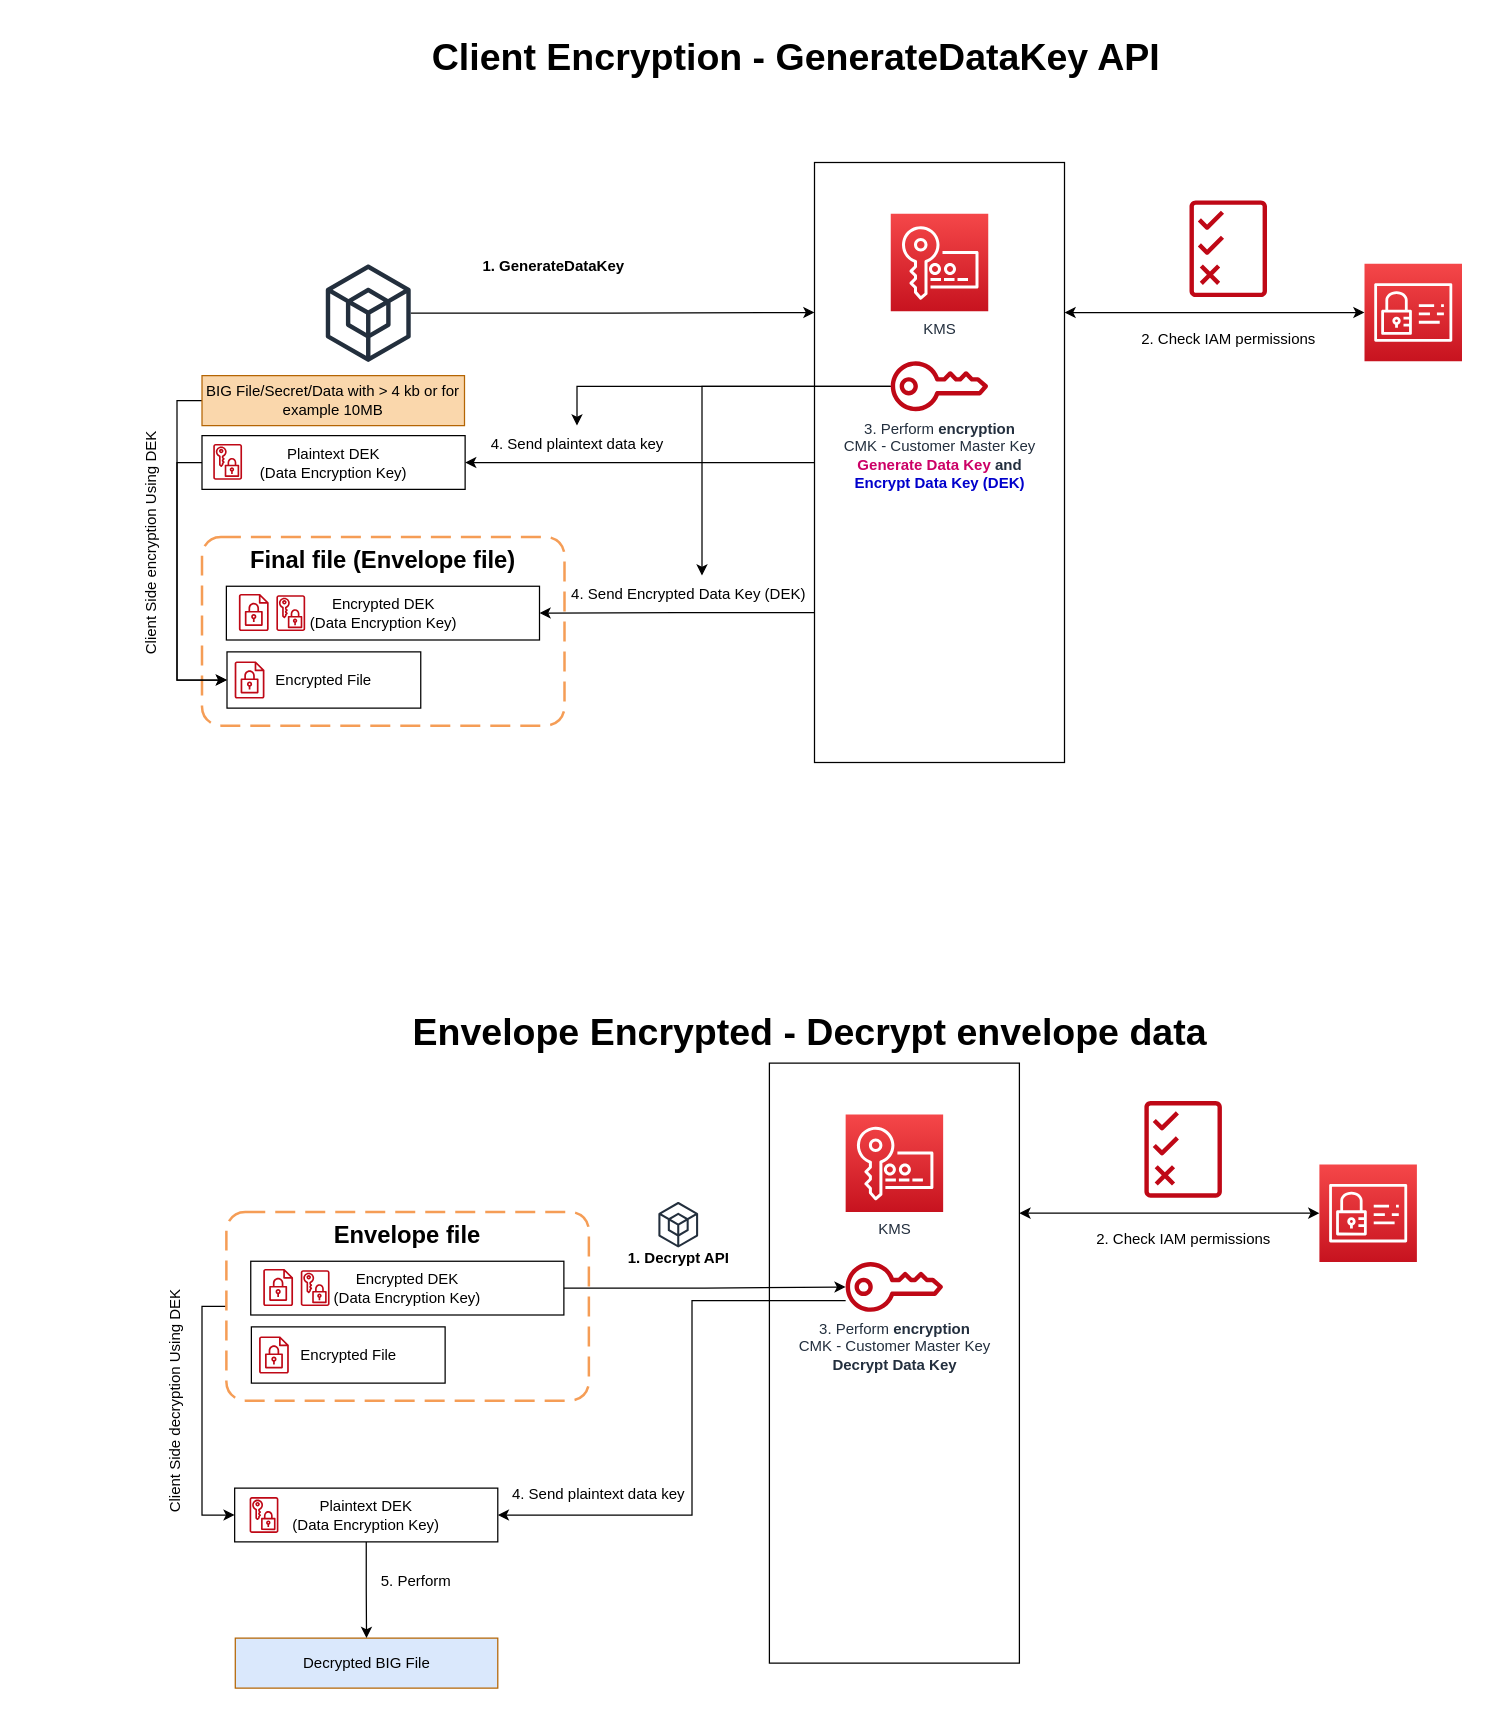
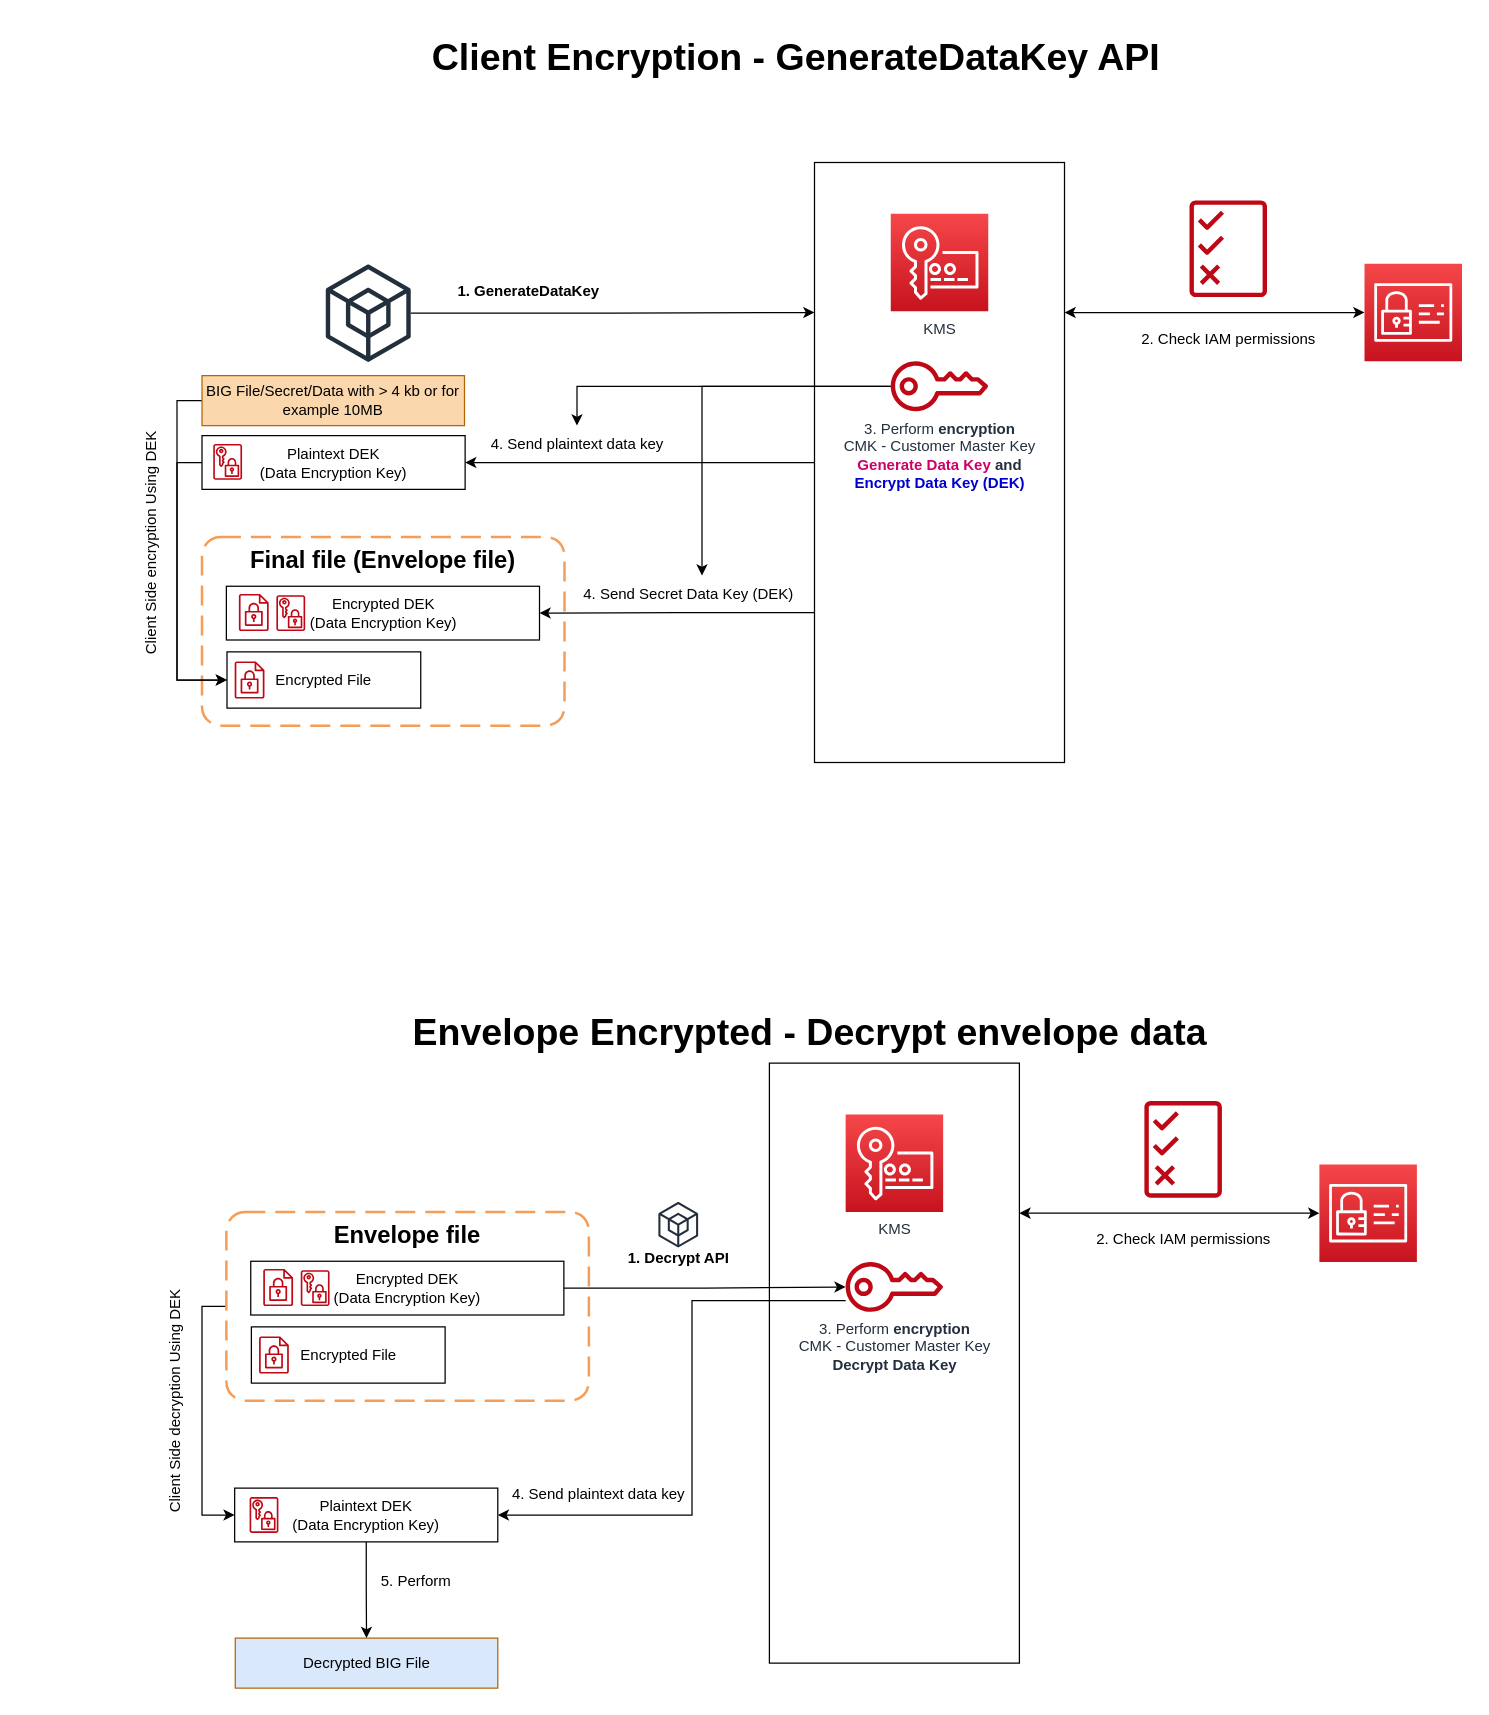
(553, 267) -> (528, 292)
(689, 594) -> (689, 594)
